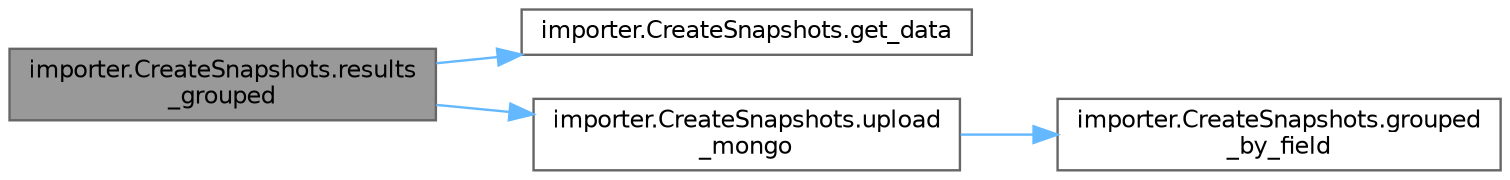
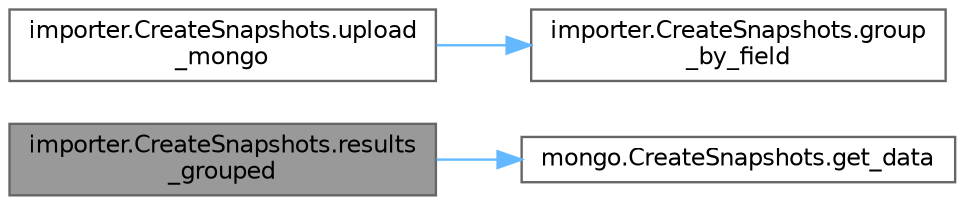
(747, 32) -> (738, 160)
(473, 108) -> none
(1279, 135) -> (738, 45)
